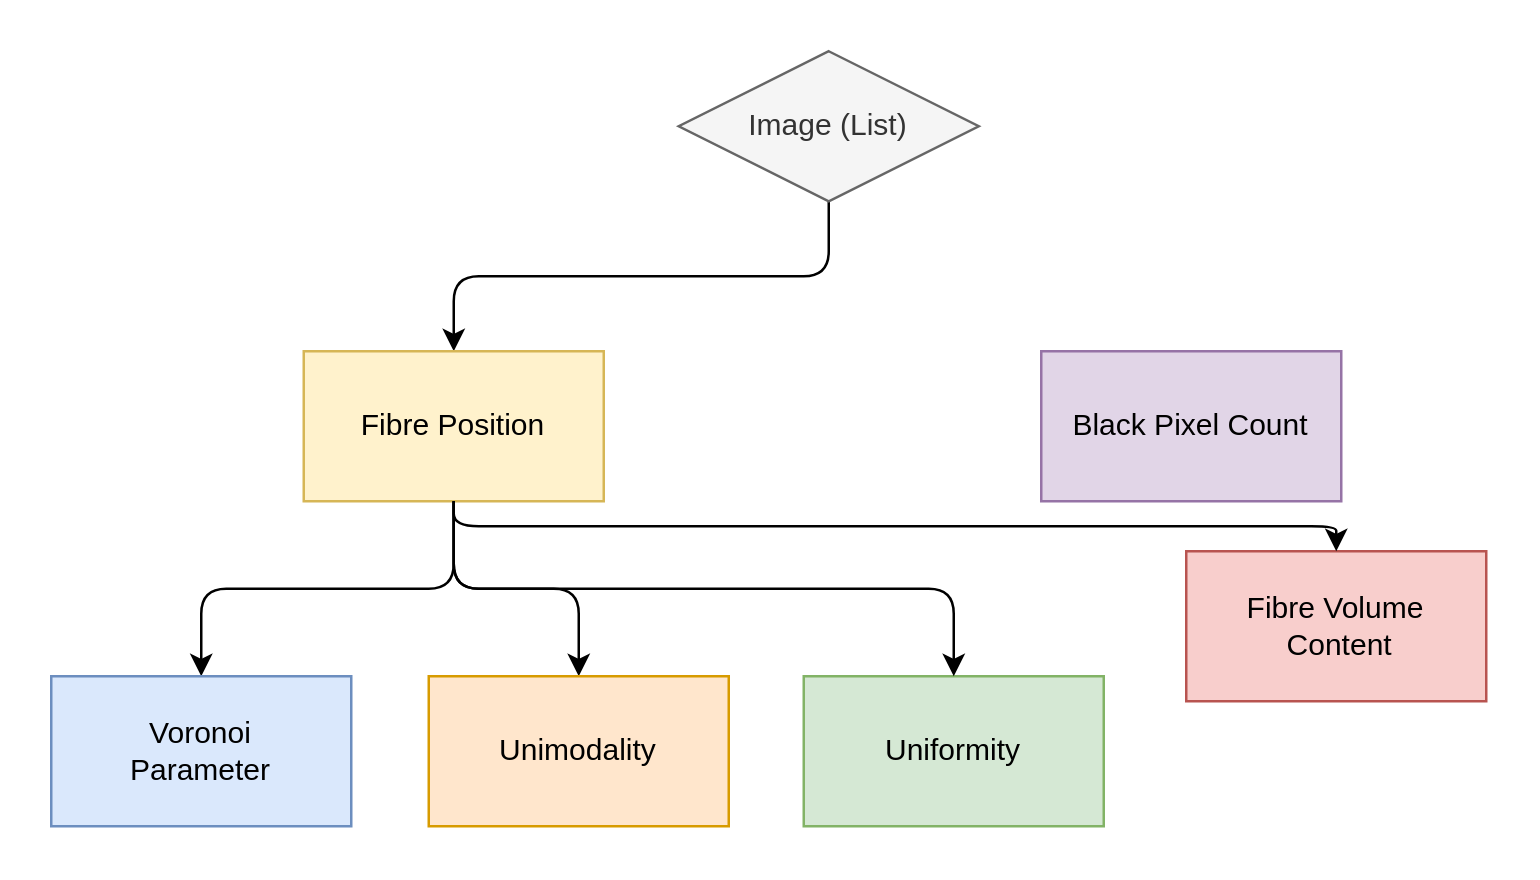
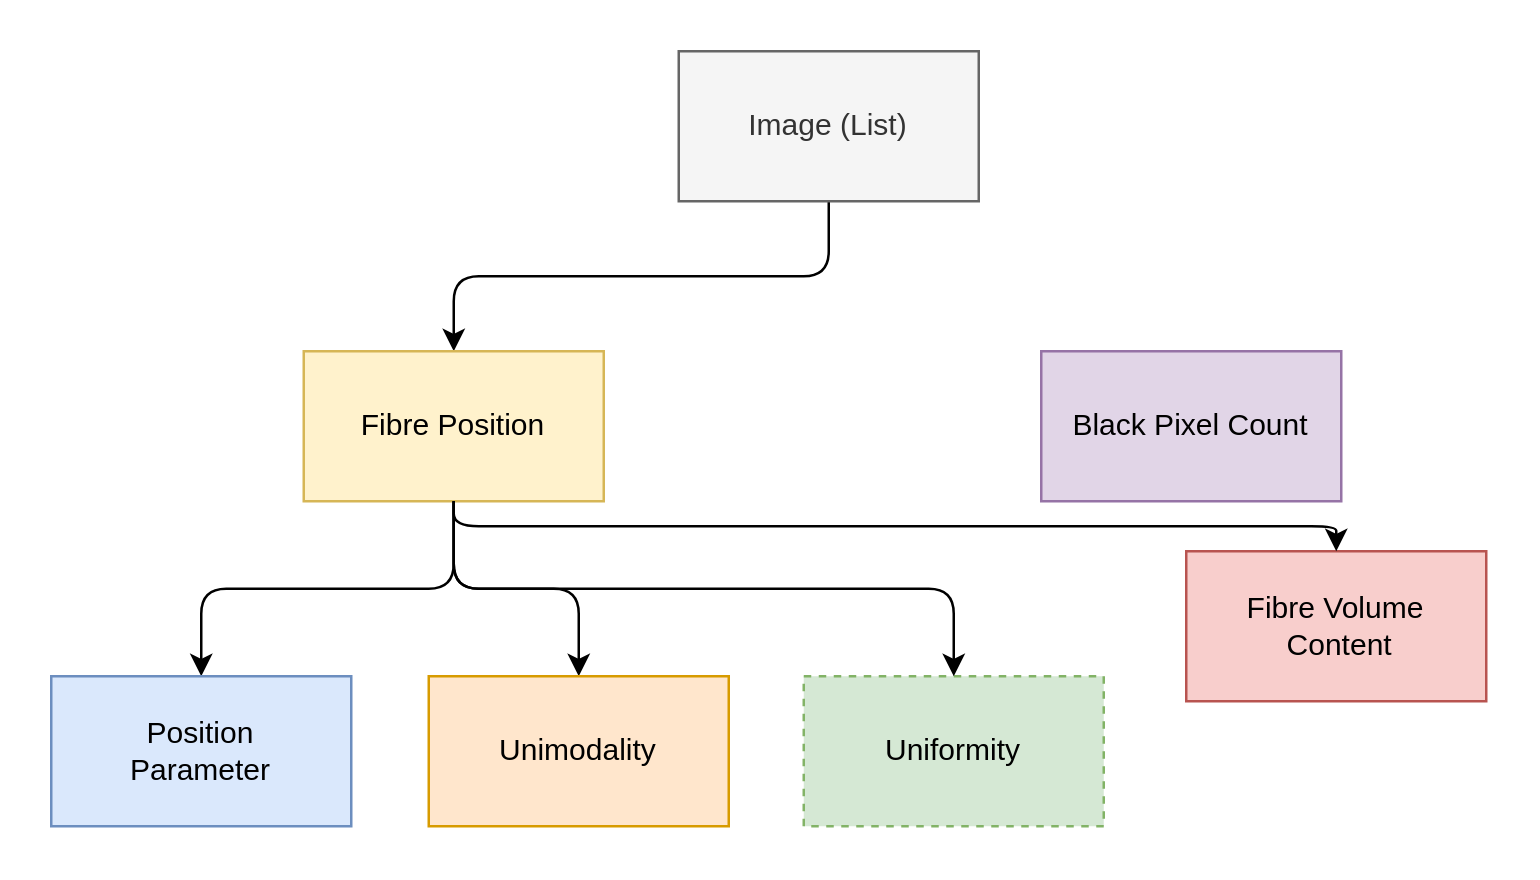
(829, 126) -> (829, 126)
(201, 751) -> (201, 751)
(954, 751) -> (954, 751)
